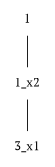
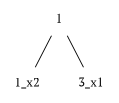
(27, 115) -> (75, 51)
